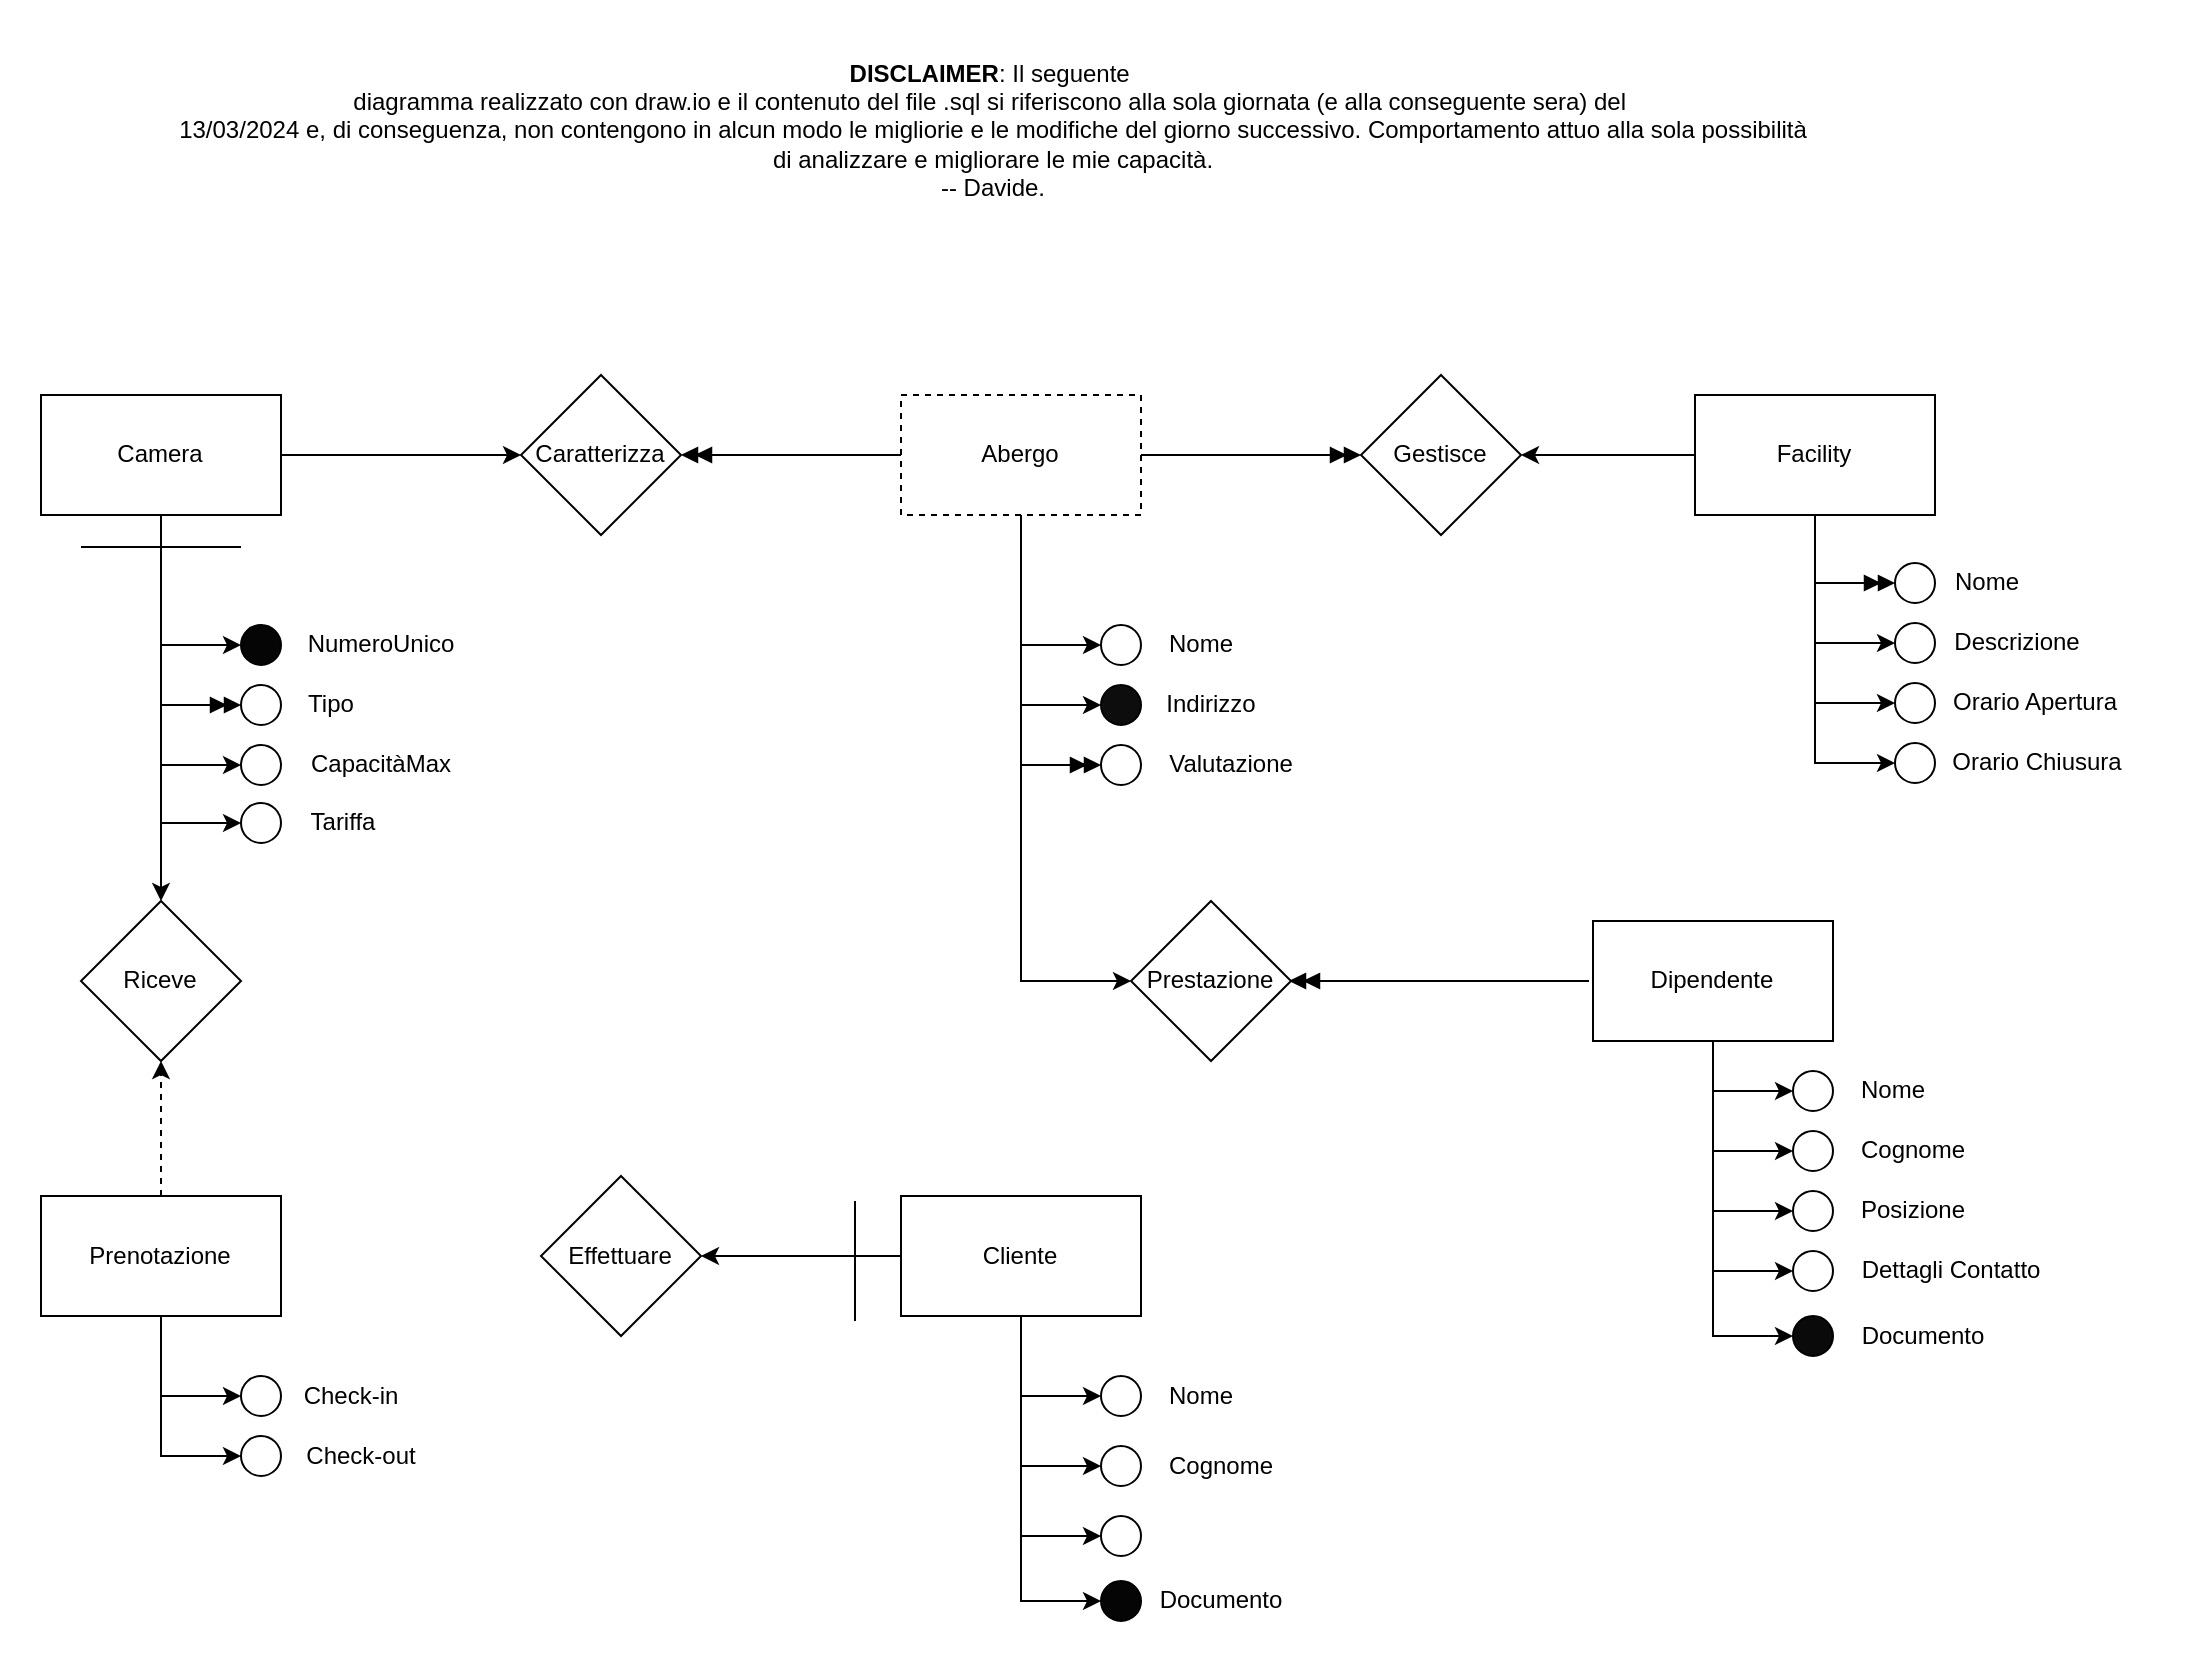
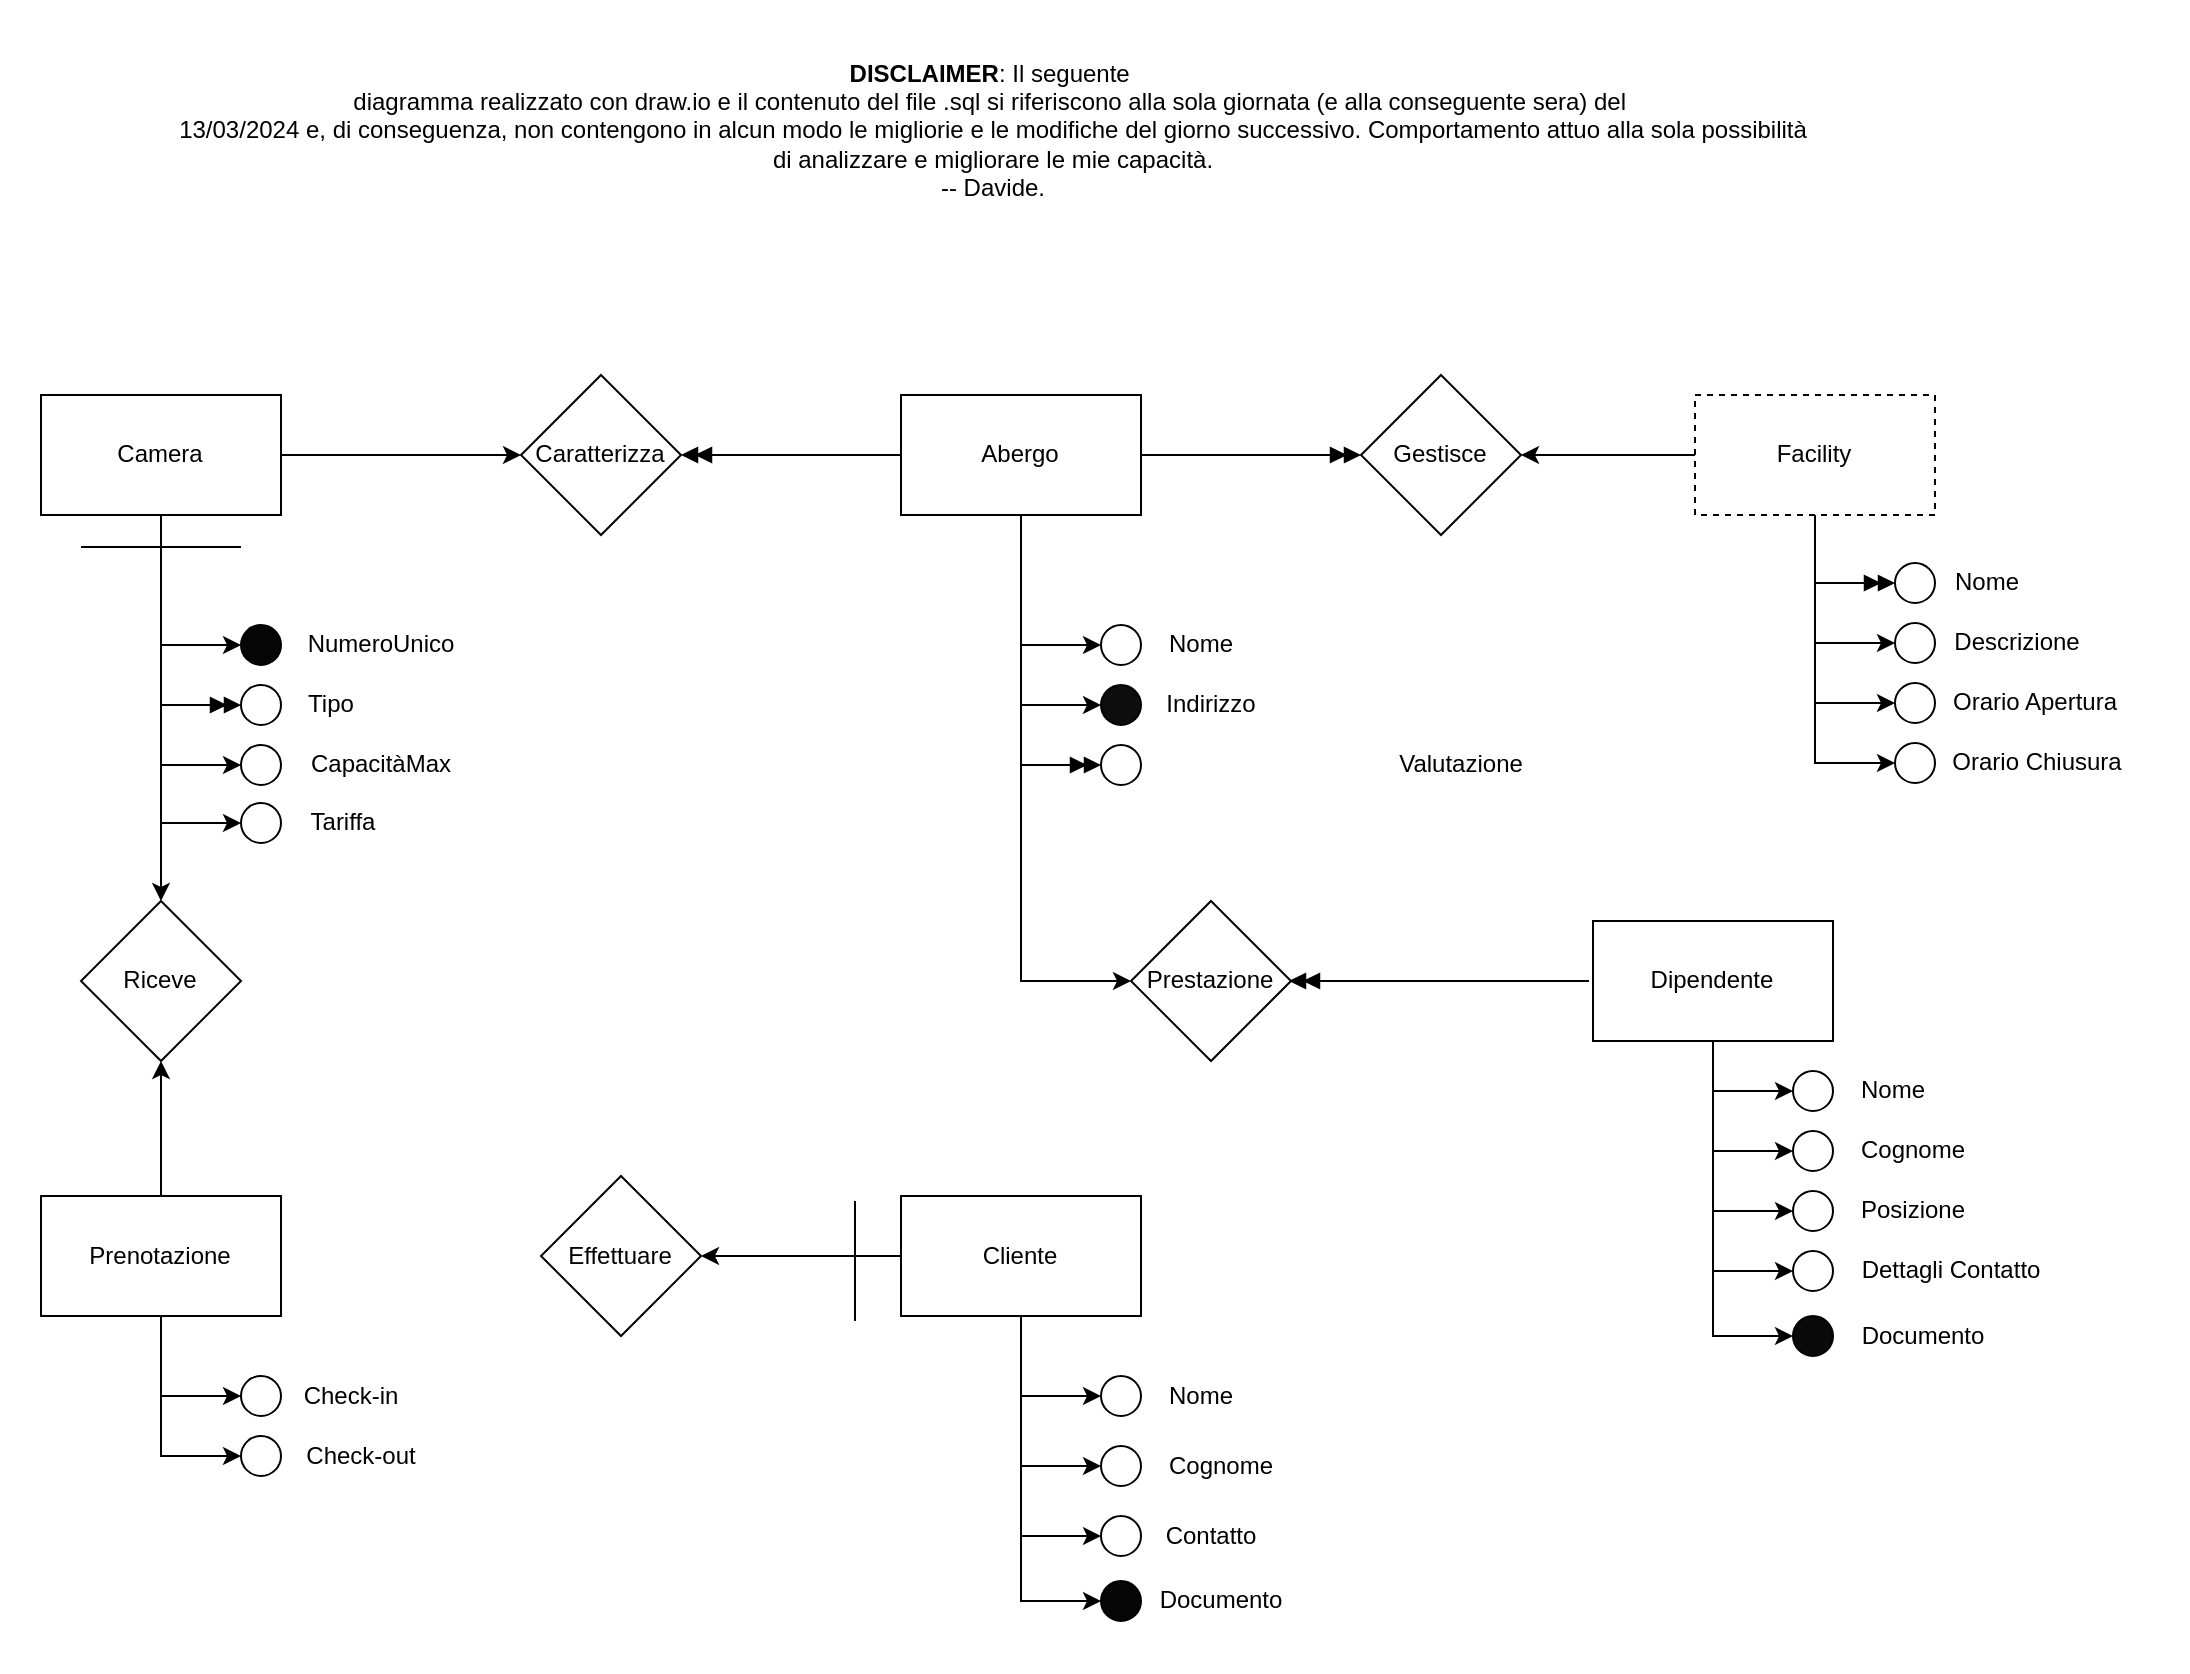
(1021, 455) -> (1021, 455)
(1815, 455) -> (1815, 455)
(1231, 765) -> (1461, 765)
(161, 1134) -> (161, 1134)
none -> (1211, 1536)
